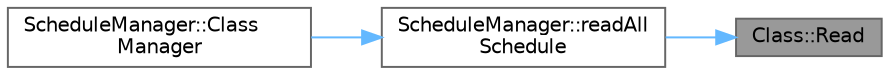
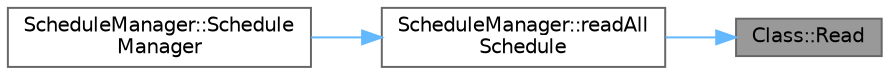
(159, 37) -> (159, 37)
